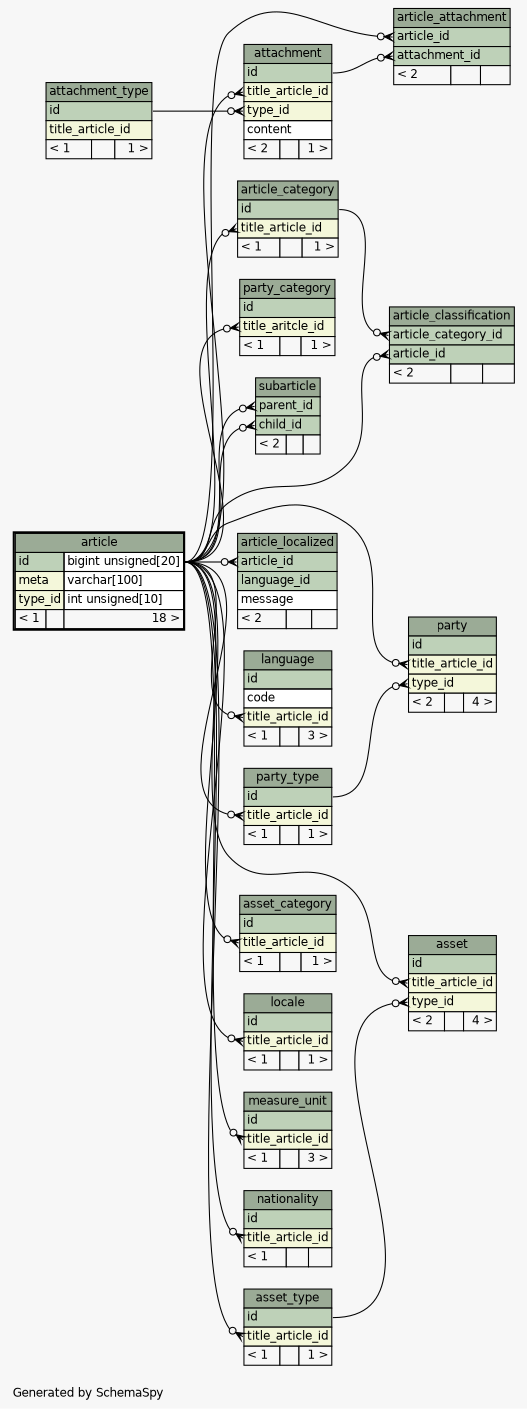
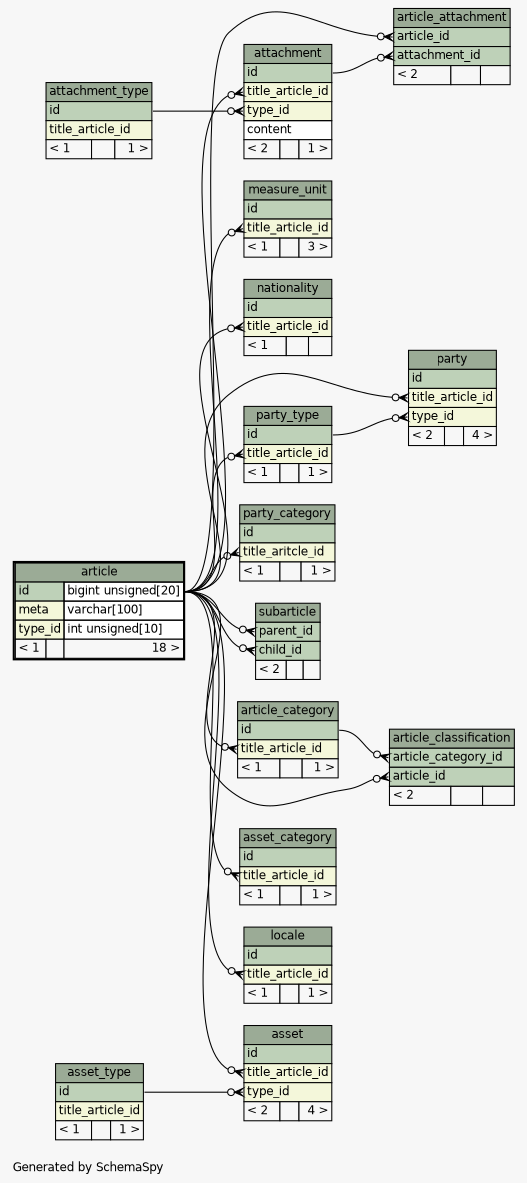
(287, 581) -> none
(287, 698) -> none
(214, 942) -> none
